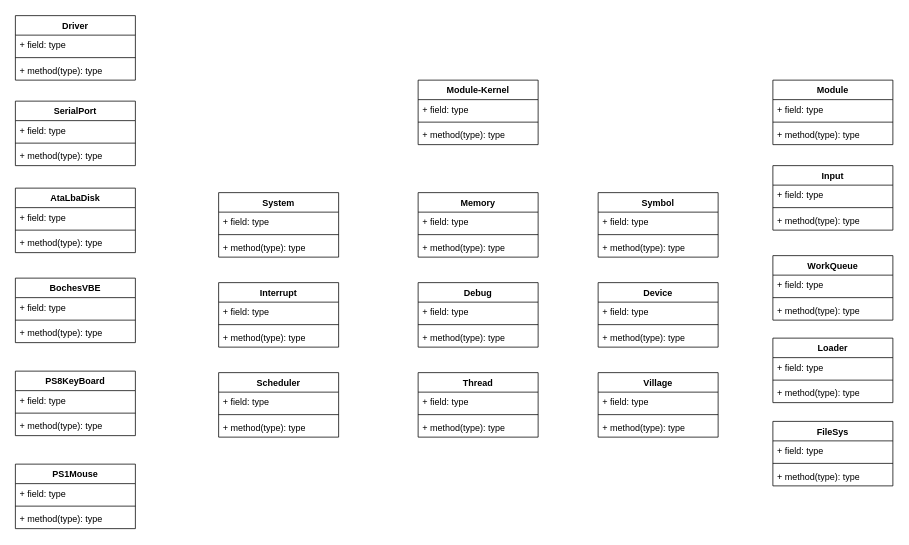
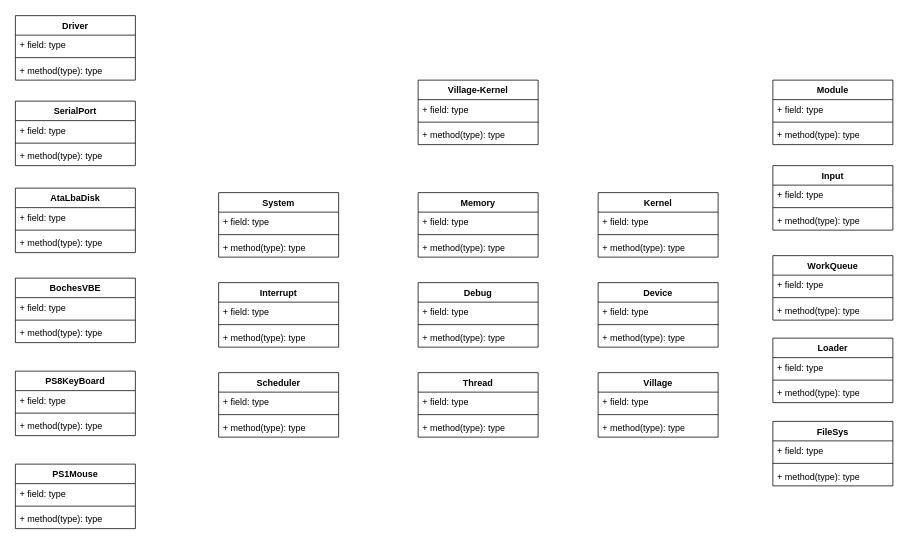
(478, 91) -> (478, 91)
(658, 203) -> (658, 203)
